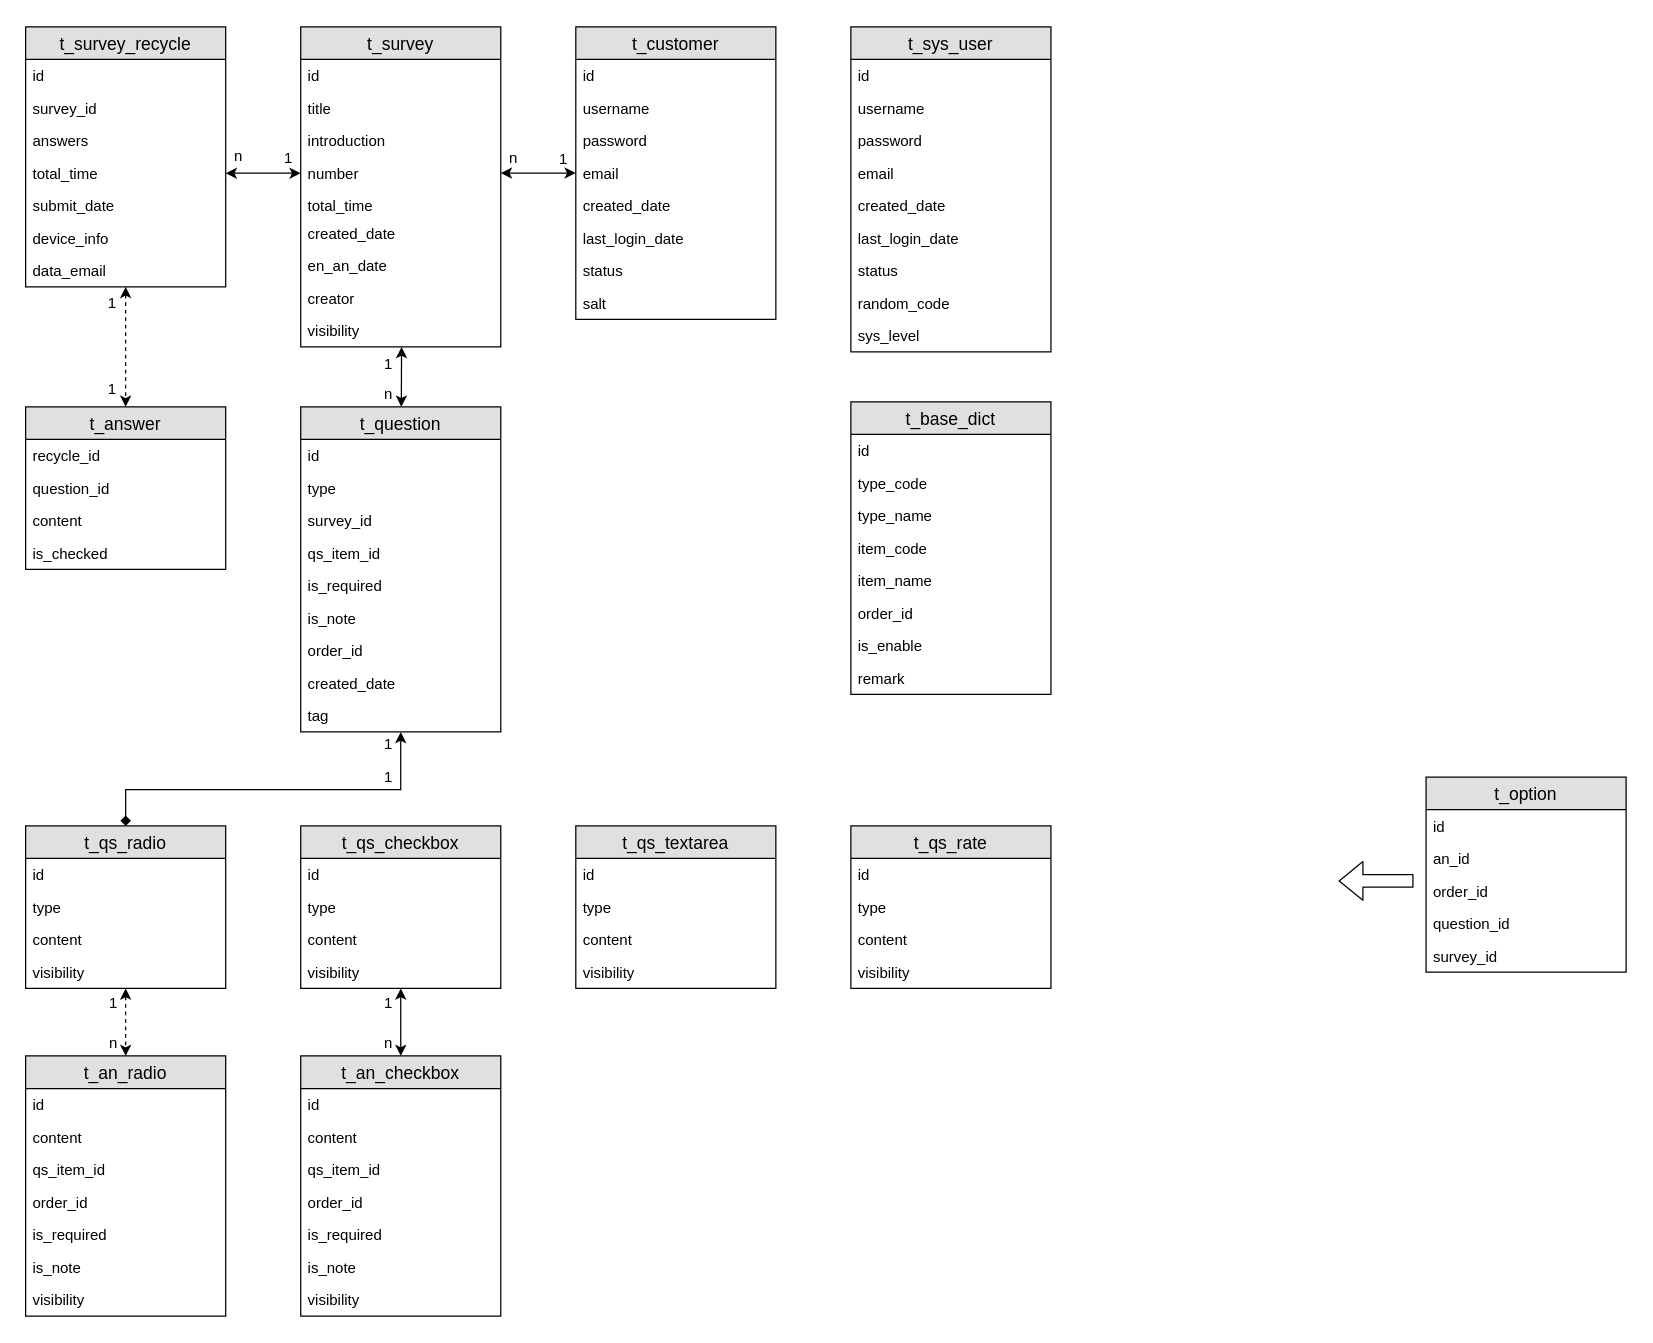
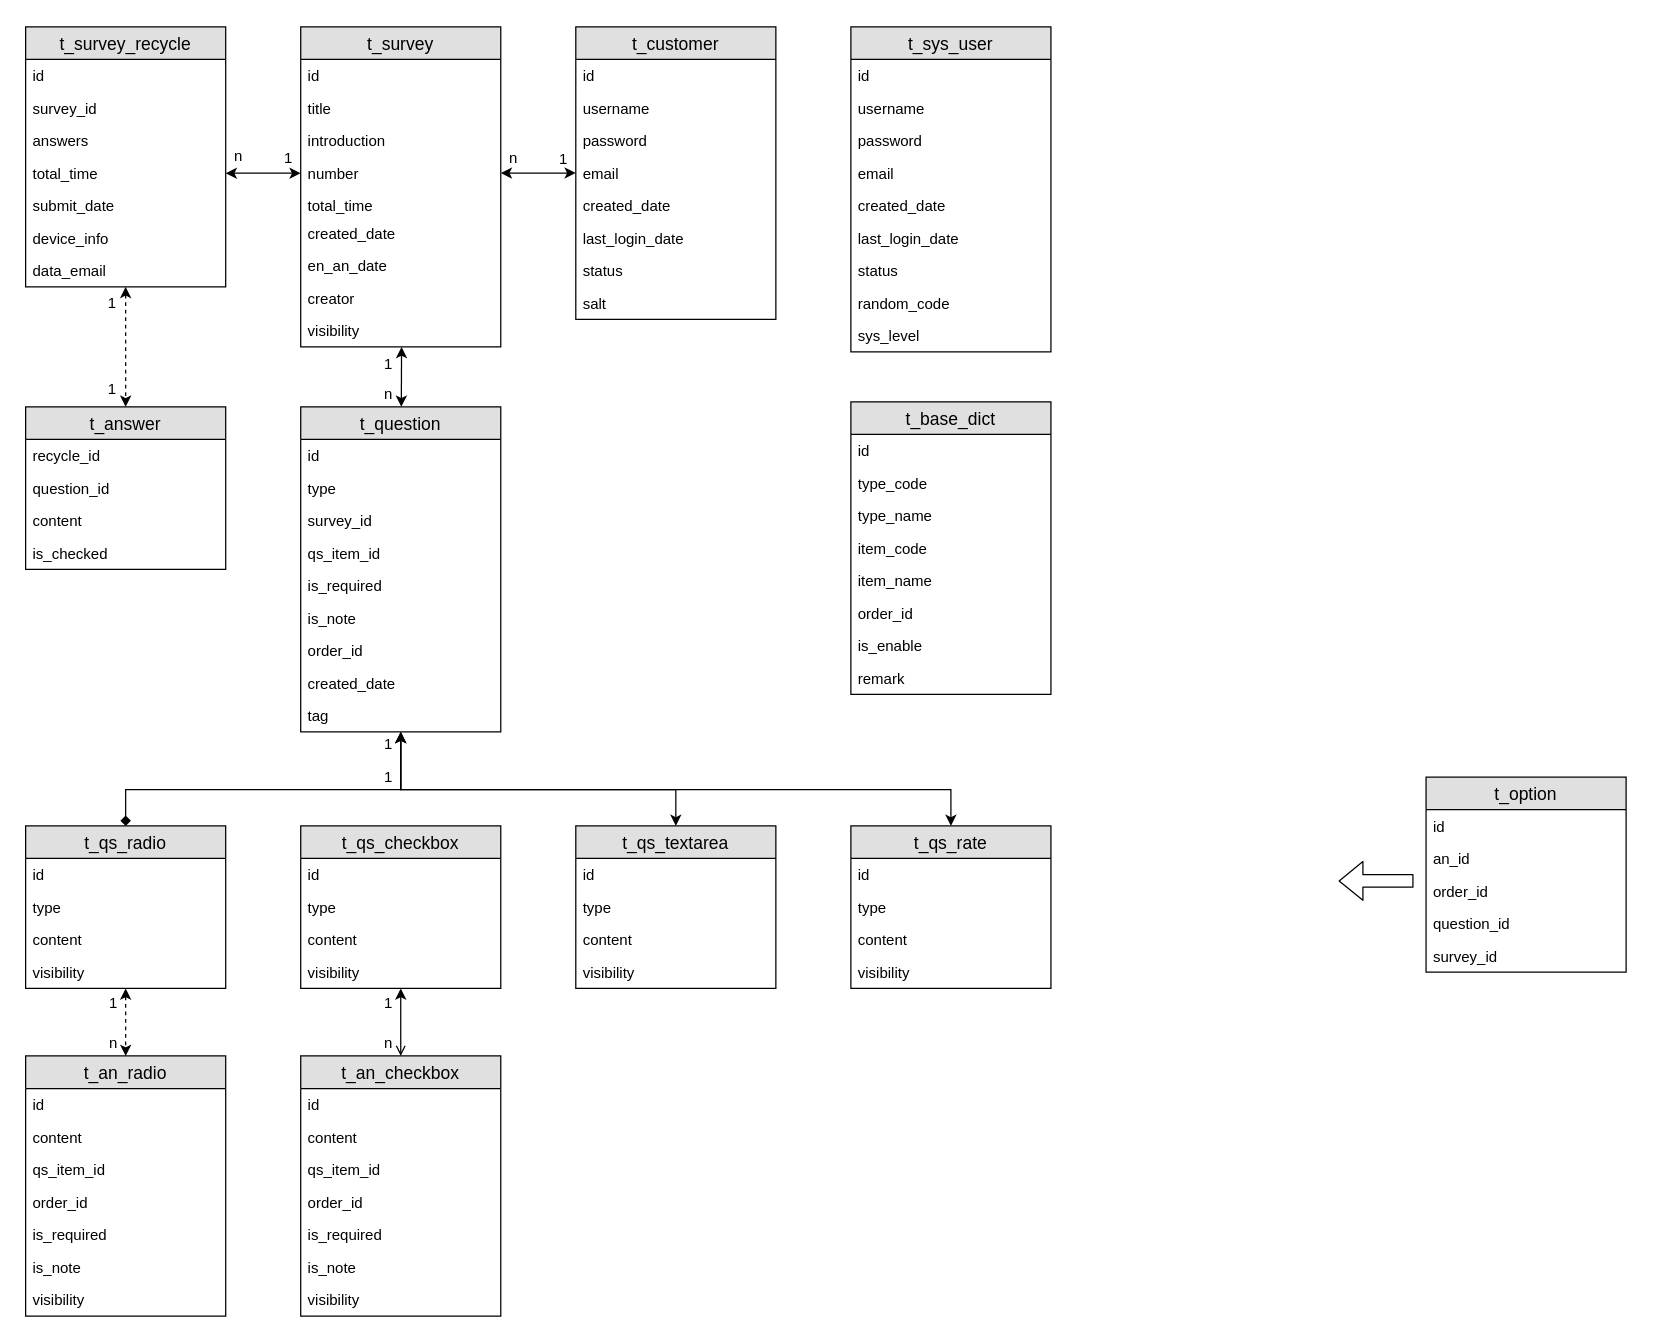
none -> (828, 789)
none -> (676, 805)
(401, 1046) -> (401, 1048)
